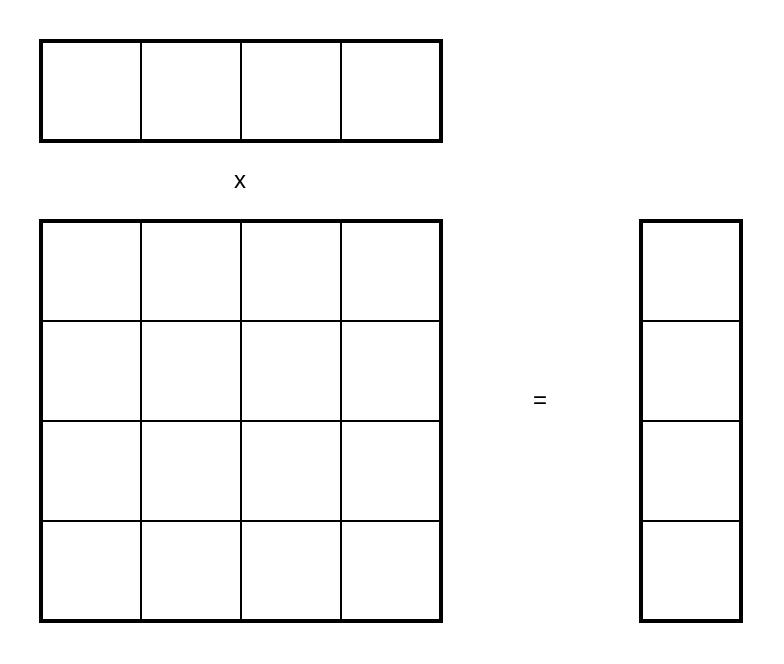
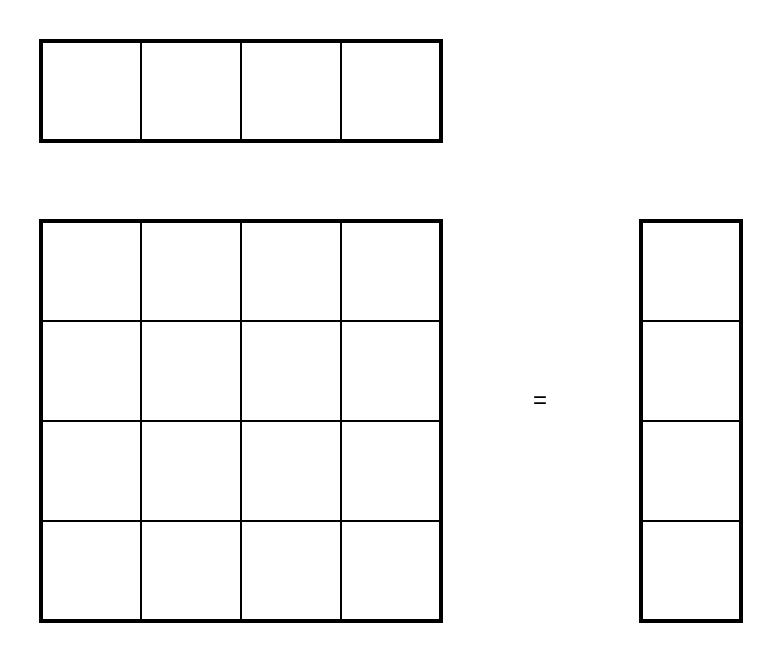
(241, 181) -> none
